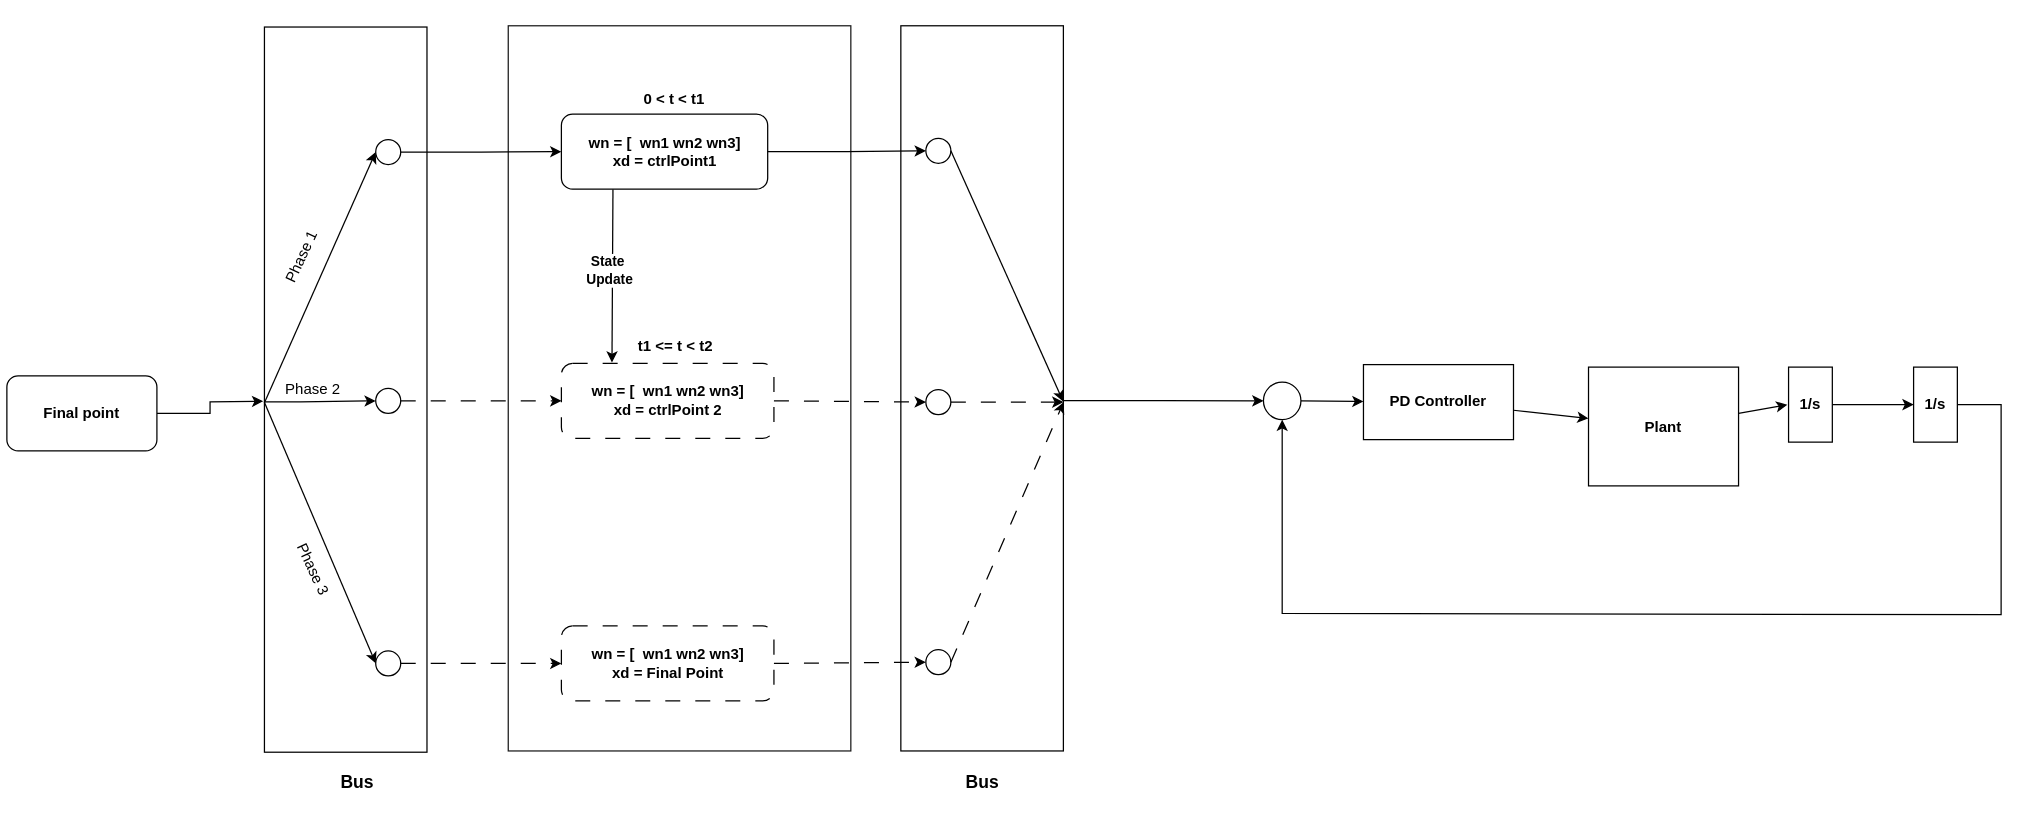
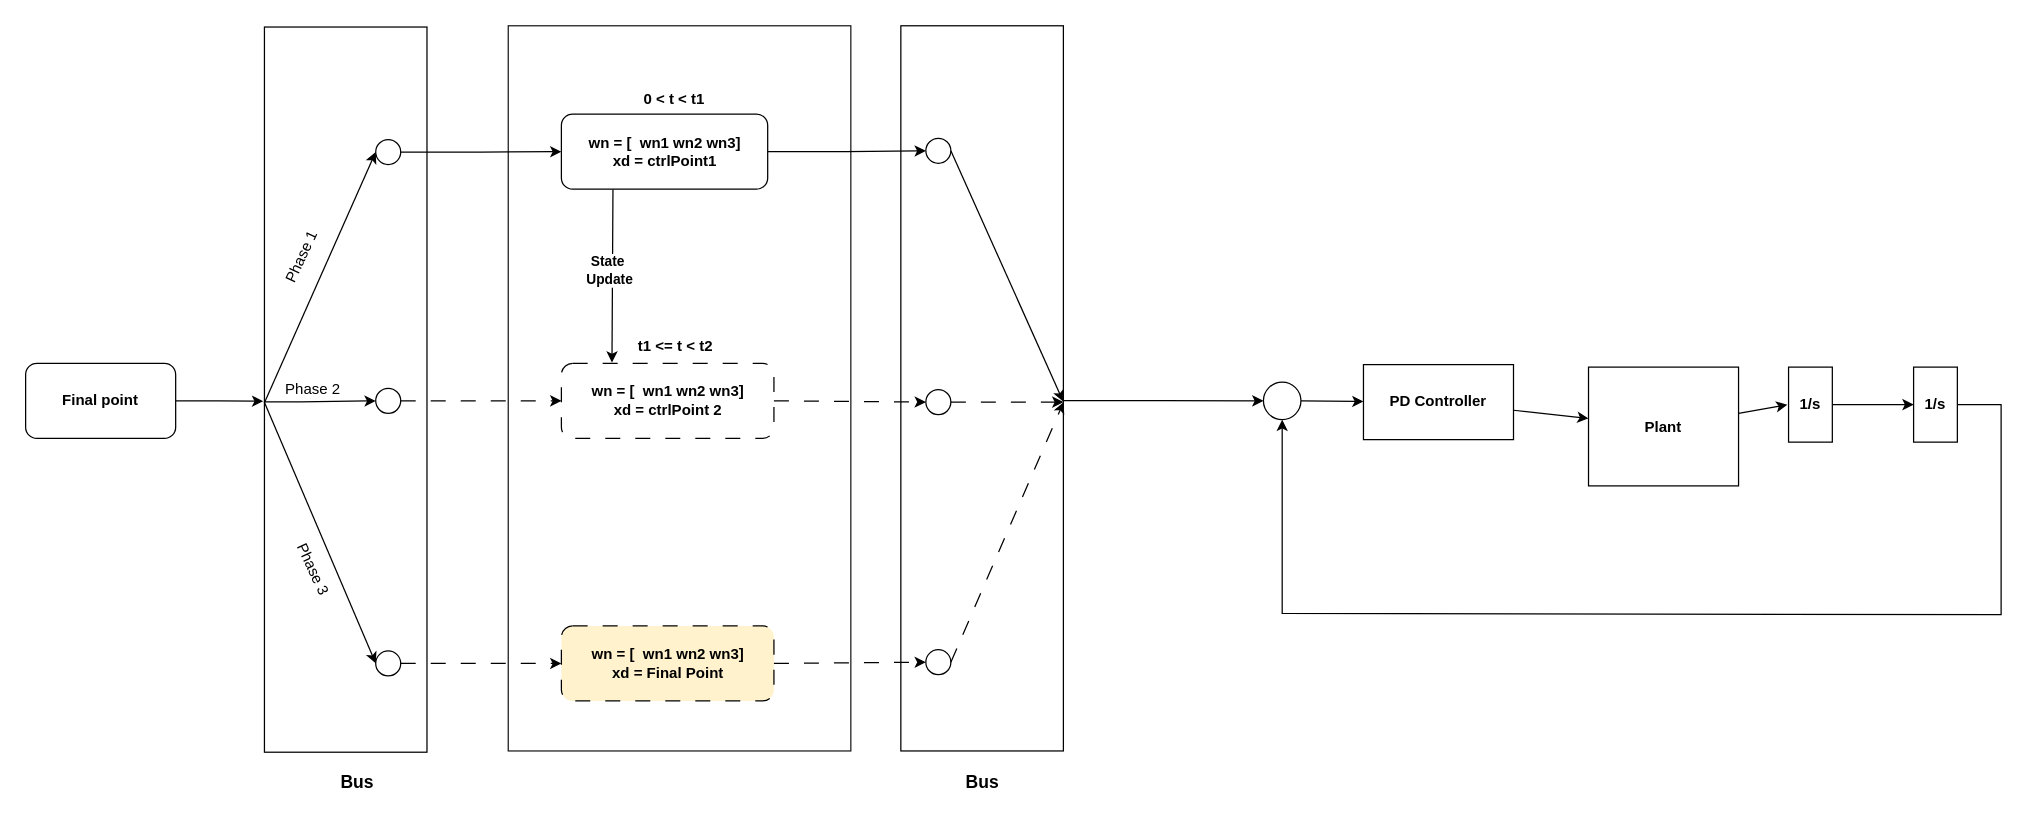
(82, 413) -> (101, 401)
(668, 663) -> (668, 663)
